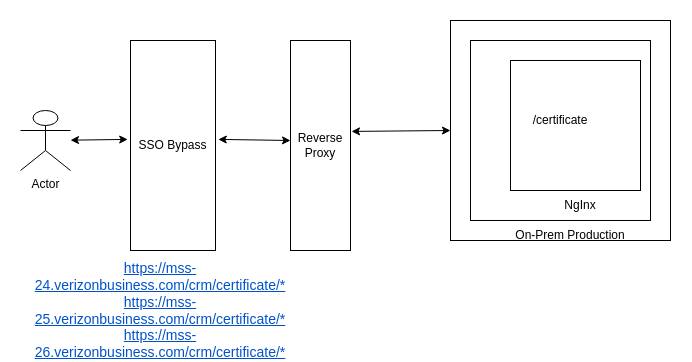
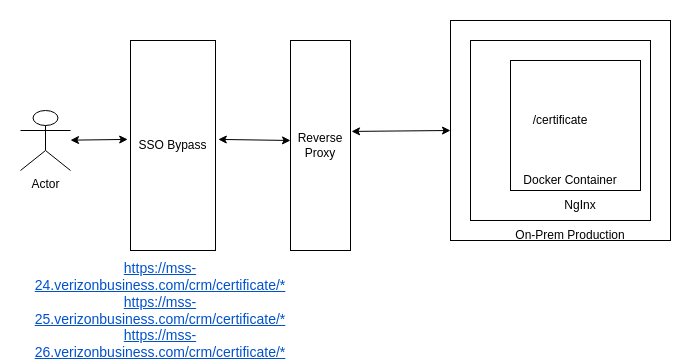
none -> (571, 181)
